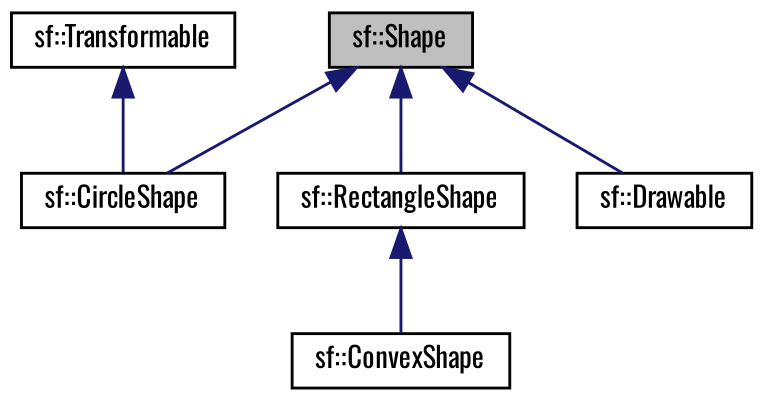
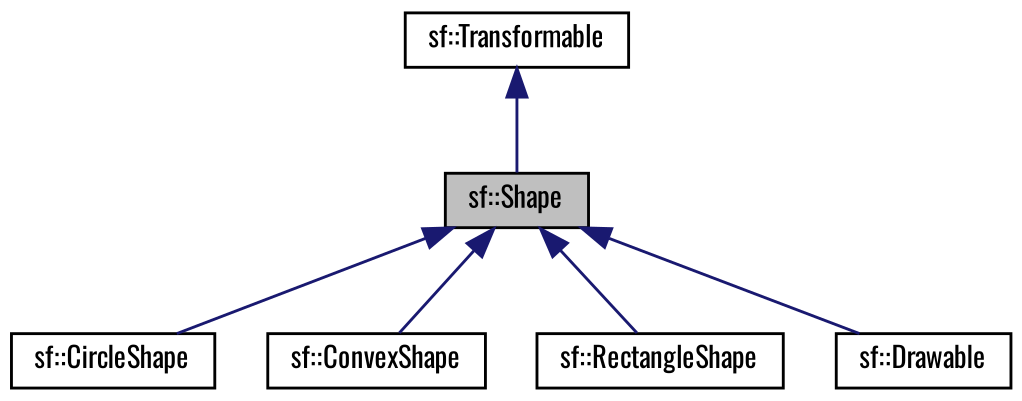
(123, 135) -> (517, 135)
(401, 296) -> (437, 292)
